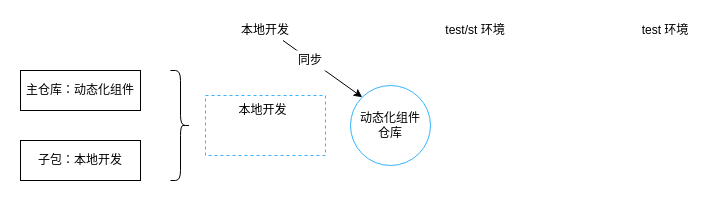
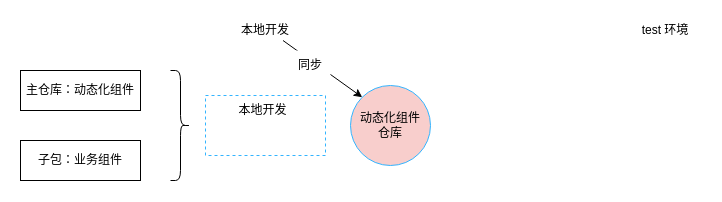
(476, 31) -> none
(311, 61) -> (311, 66)
(391, 126) -> (391, 126)
(81, 161) -> (81, 161)
